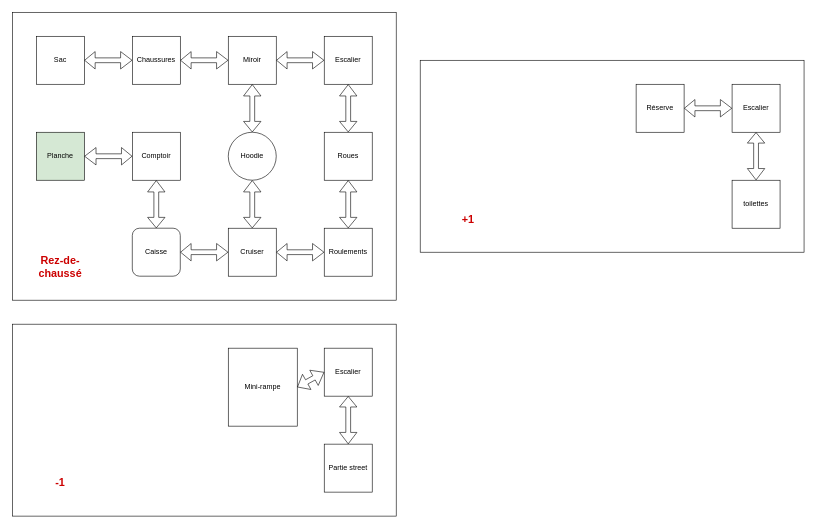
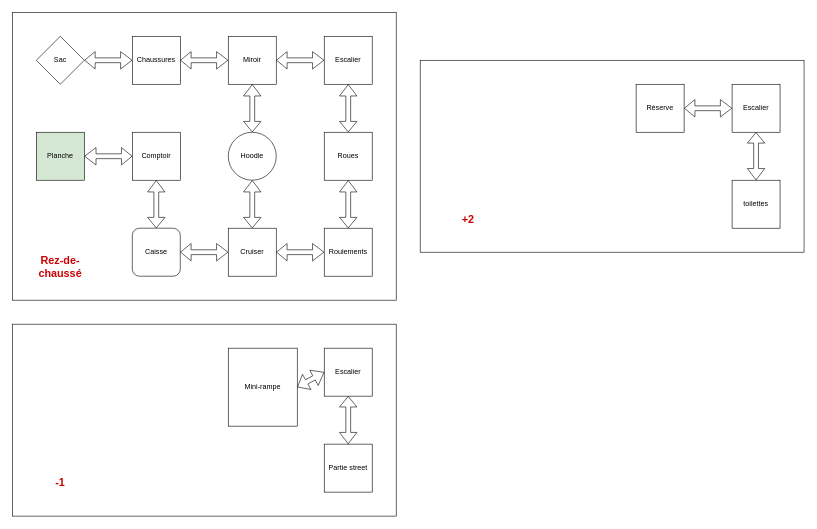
(60, 60) -> (60, 60)
(468, 219) -> (468, 219)
